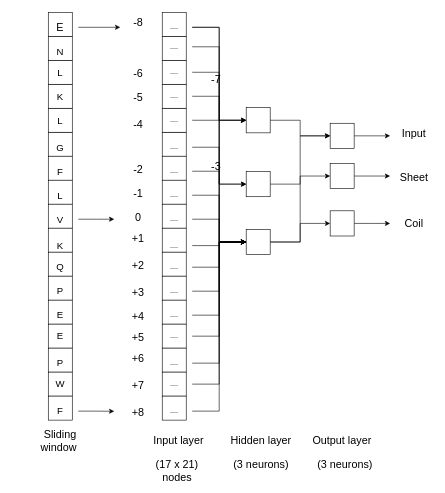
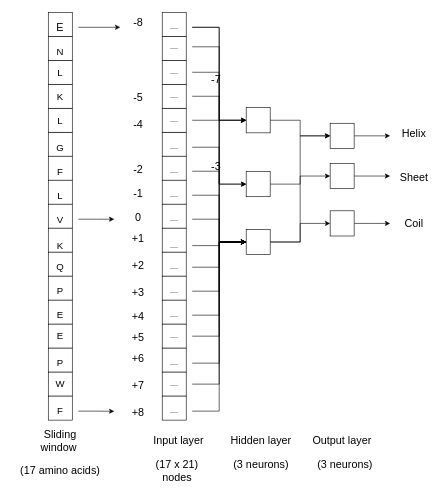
(138, 74) -> none
(414, 134) -> (414, 134)
none -> (60, 471)
